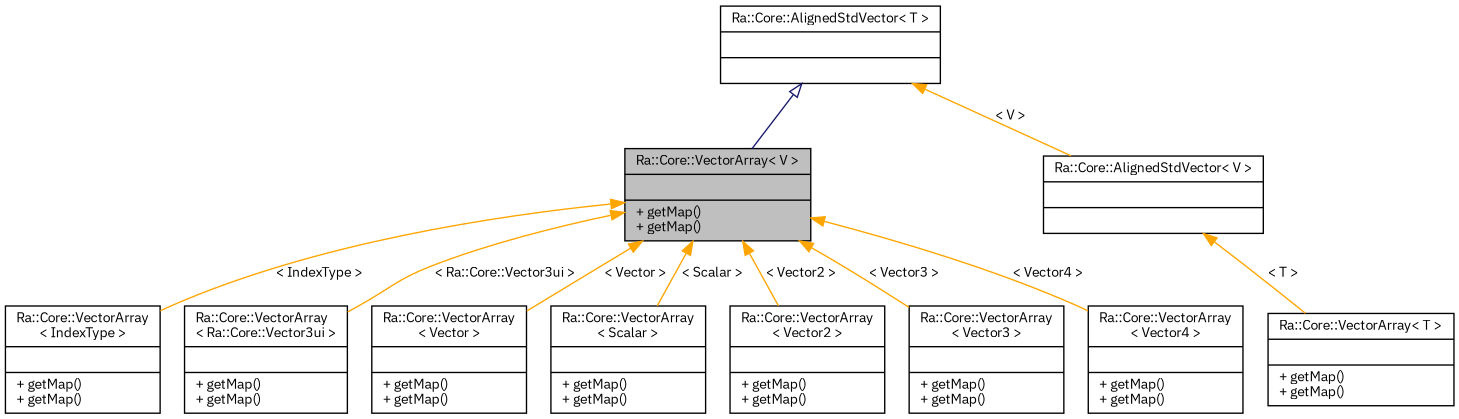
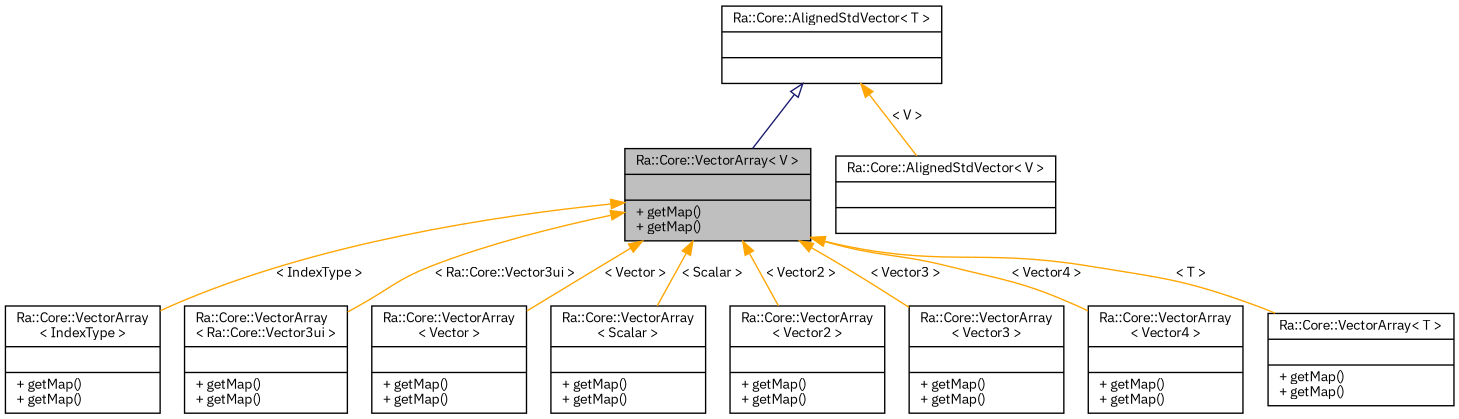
(1260, 277) -> (1053, 261)
